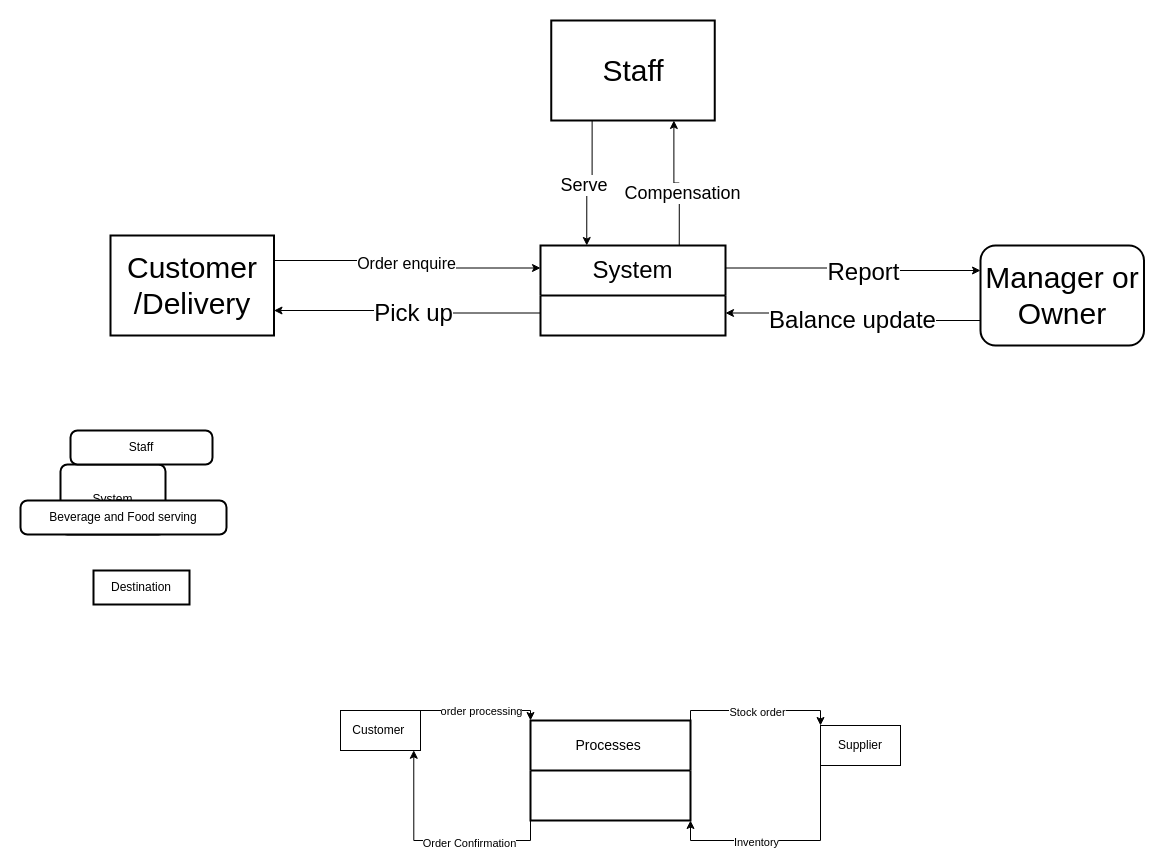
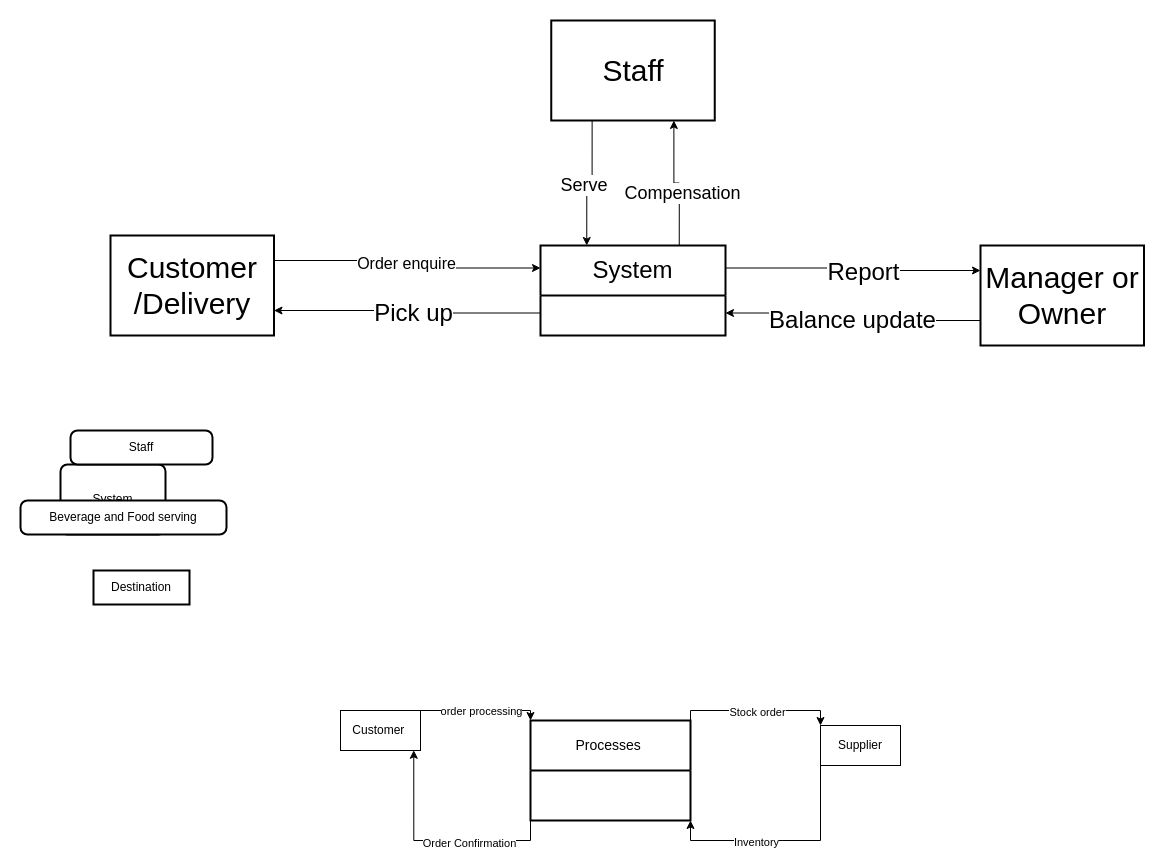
(1062, 296) -> (1062, 296)
